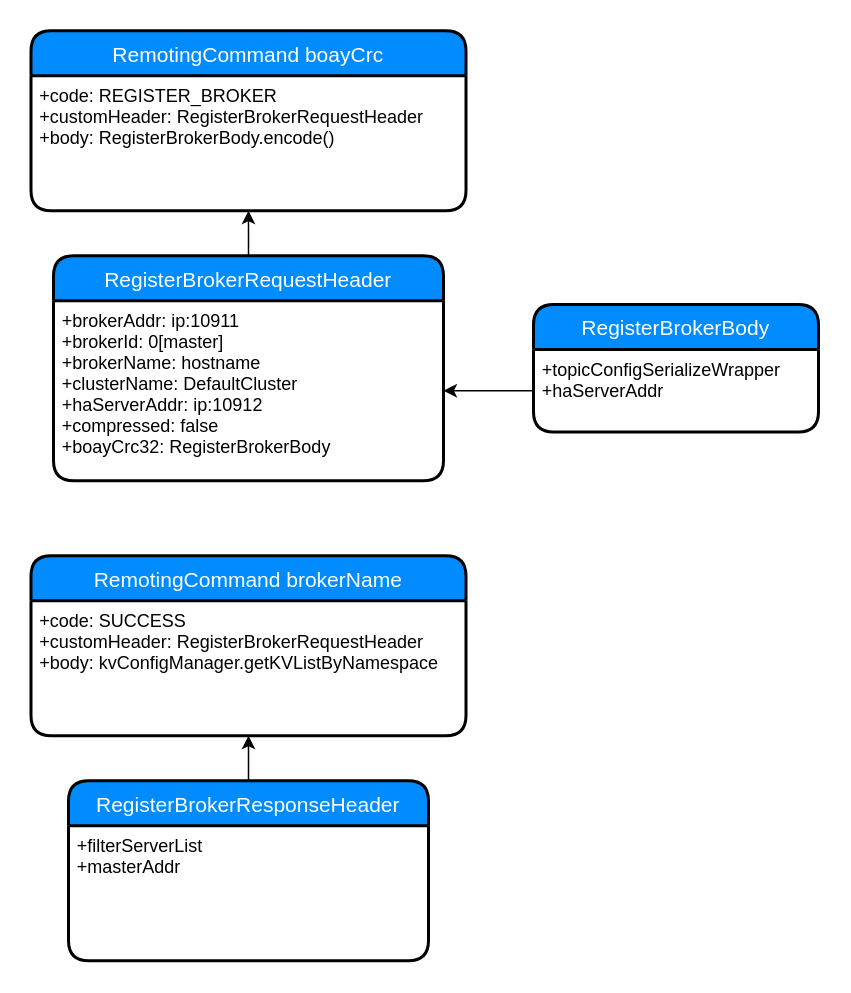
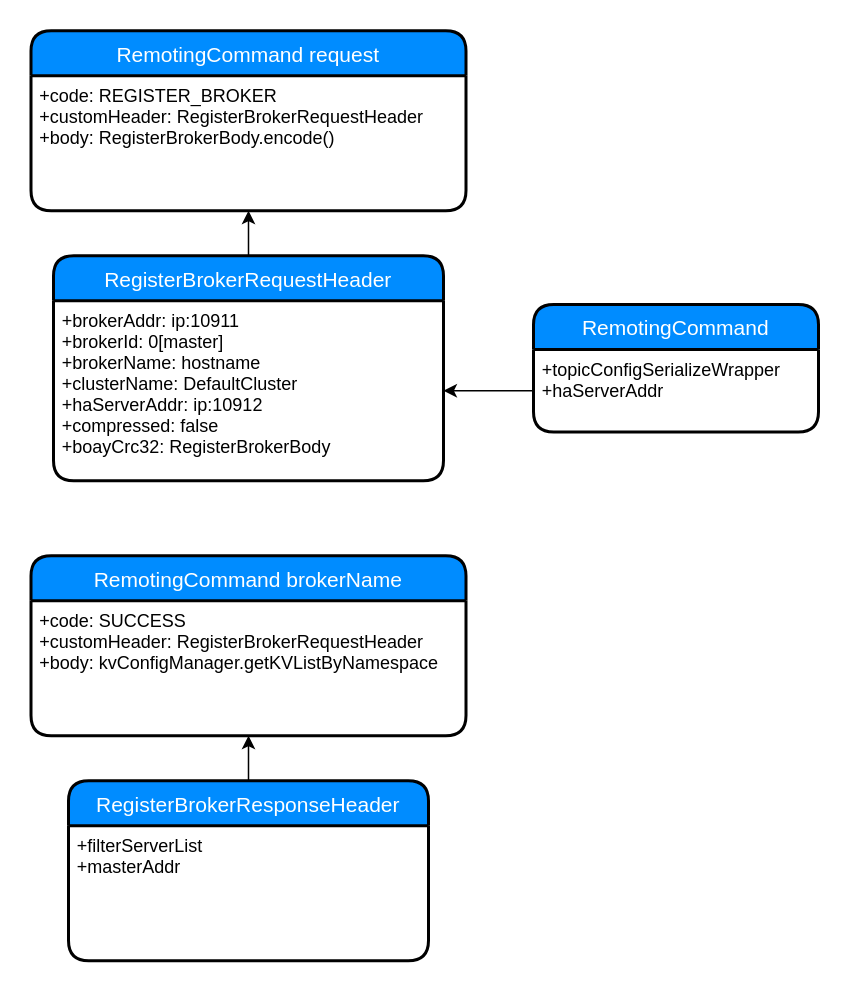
(248, 55) -> (248, 55)
(675, 328) -> (675, 328)
